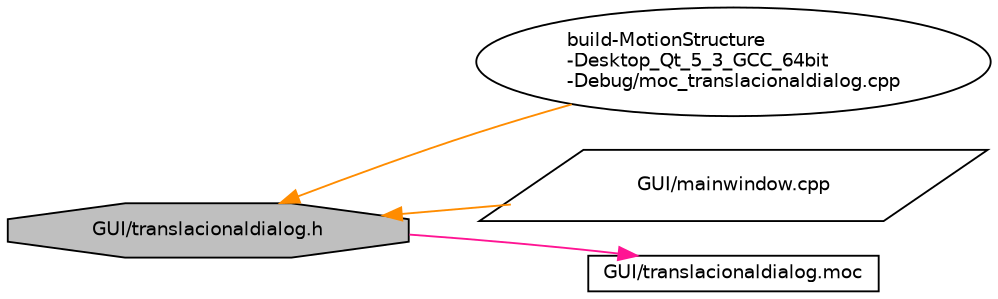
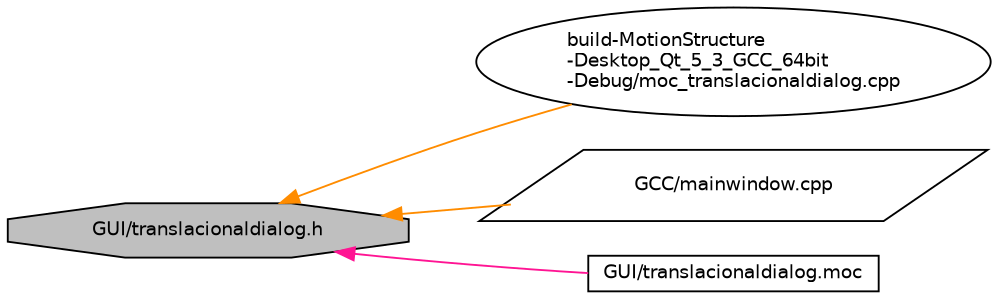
(733, 185) -> (733, 185)
(514, 243) -> (471, 265)
